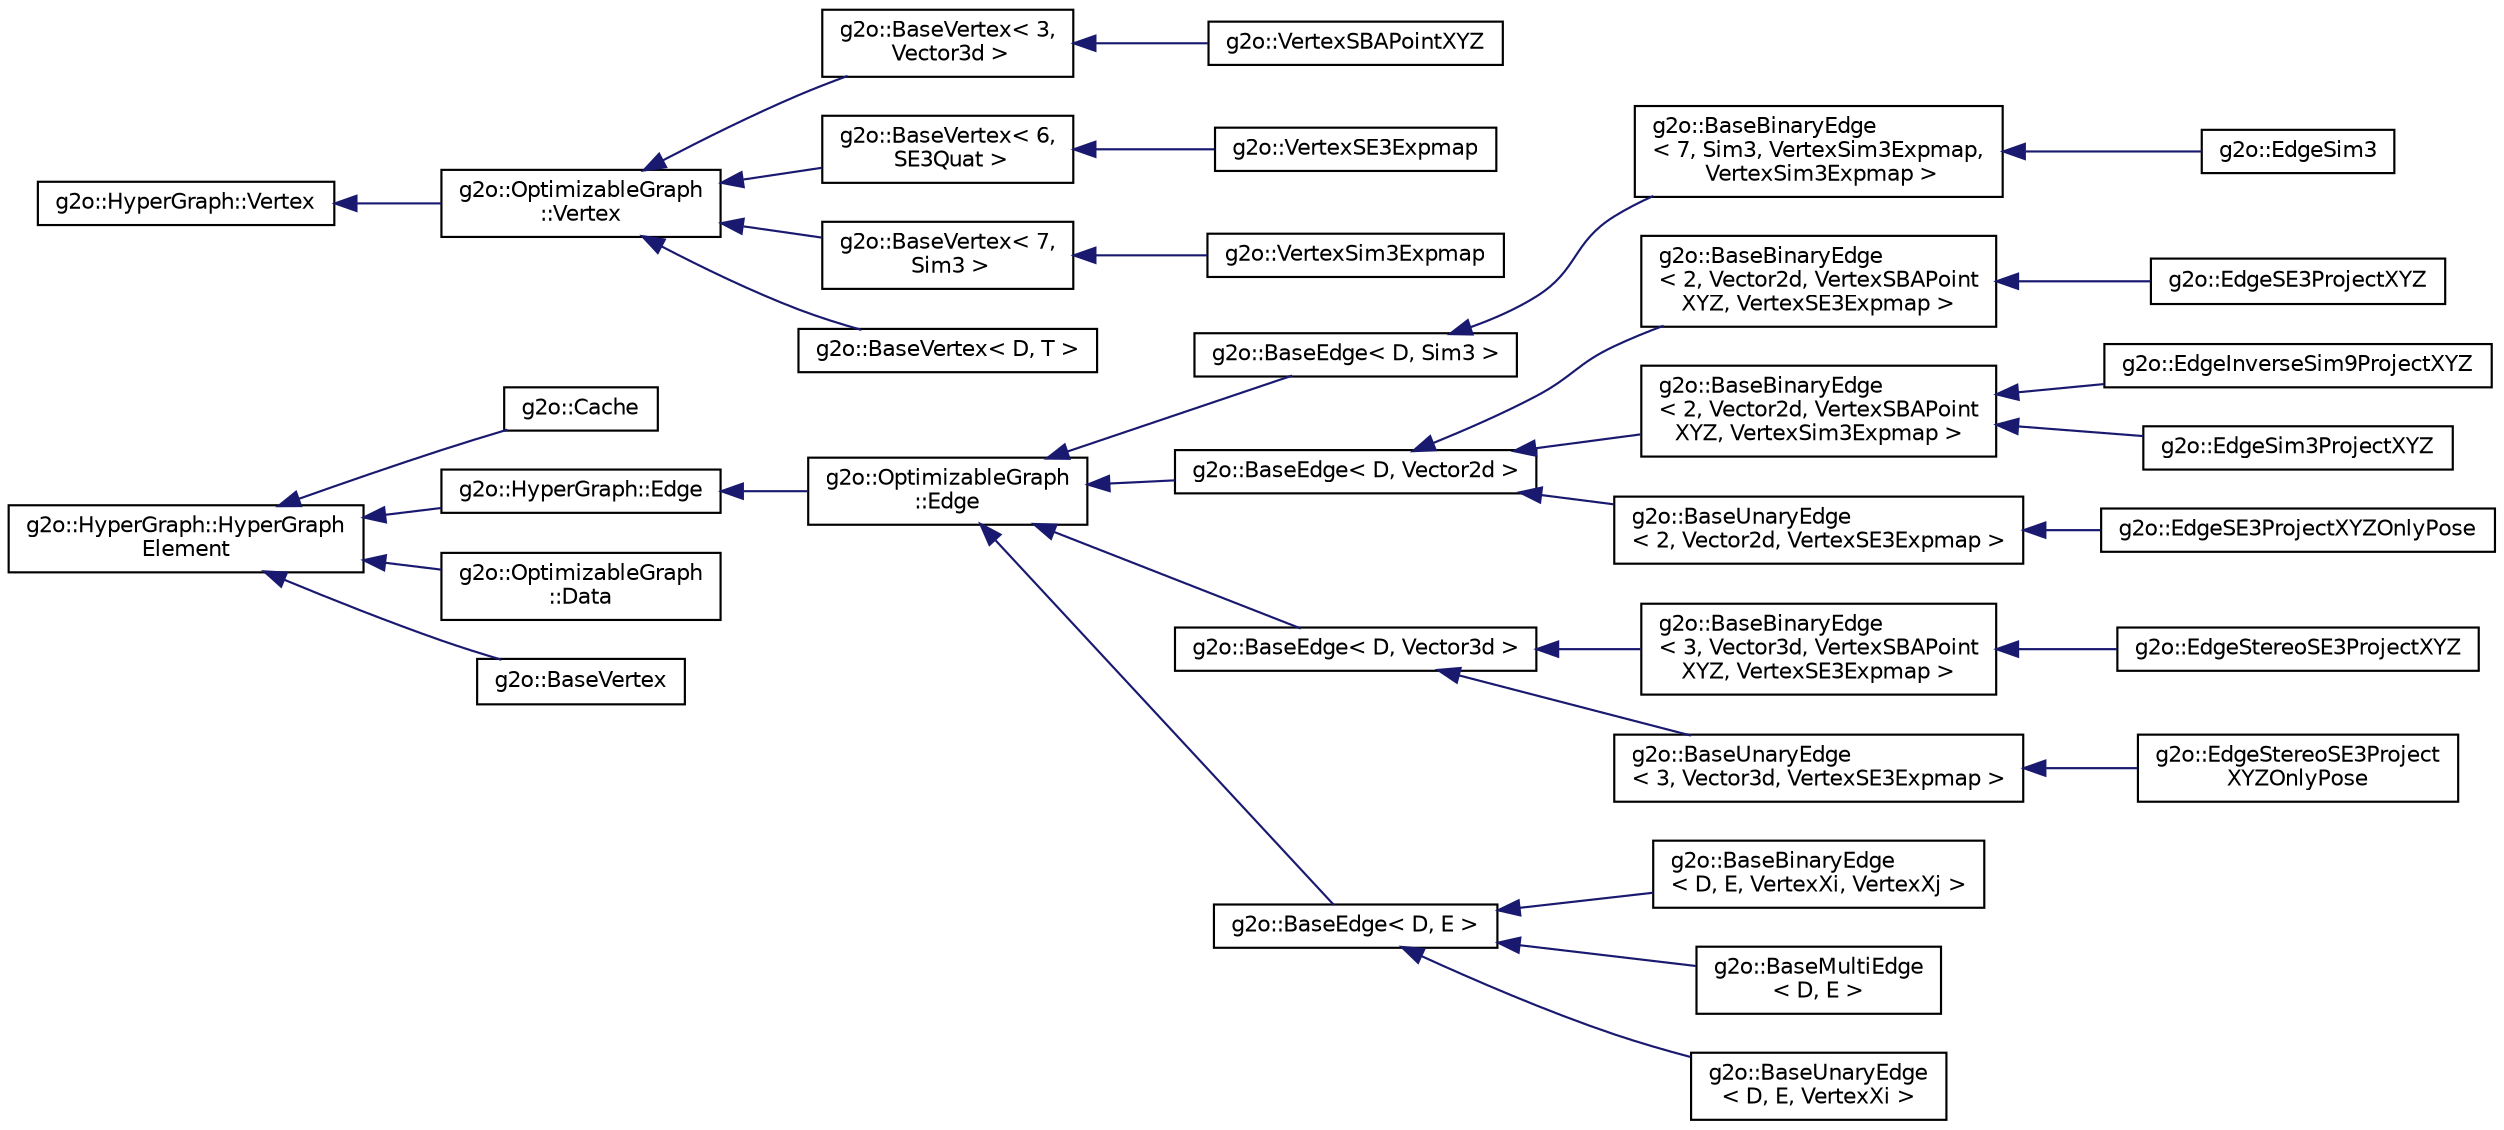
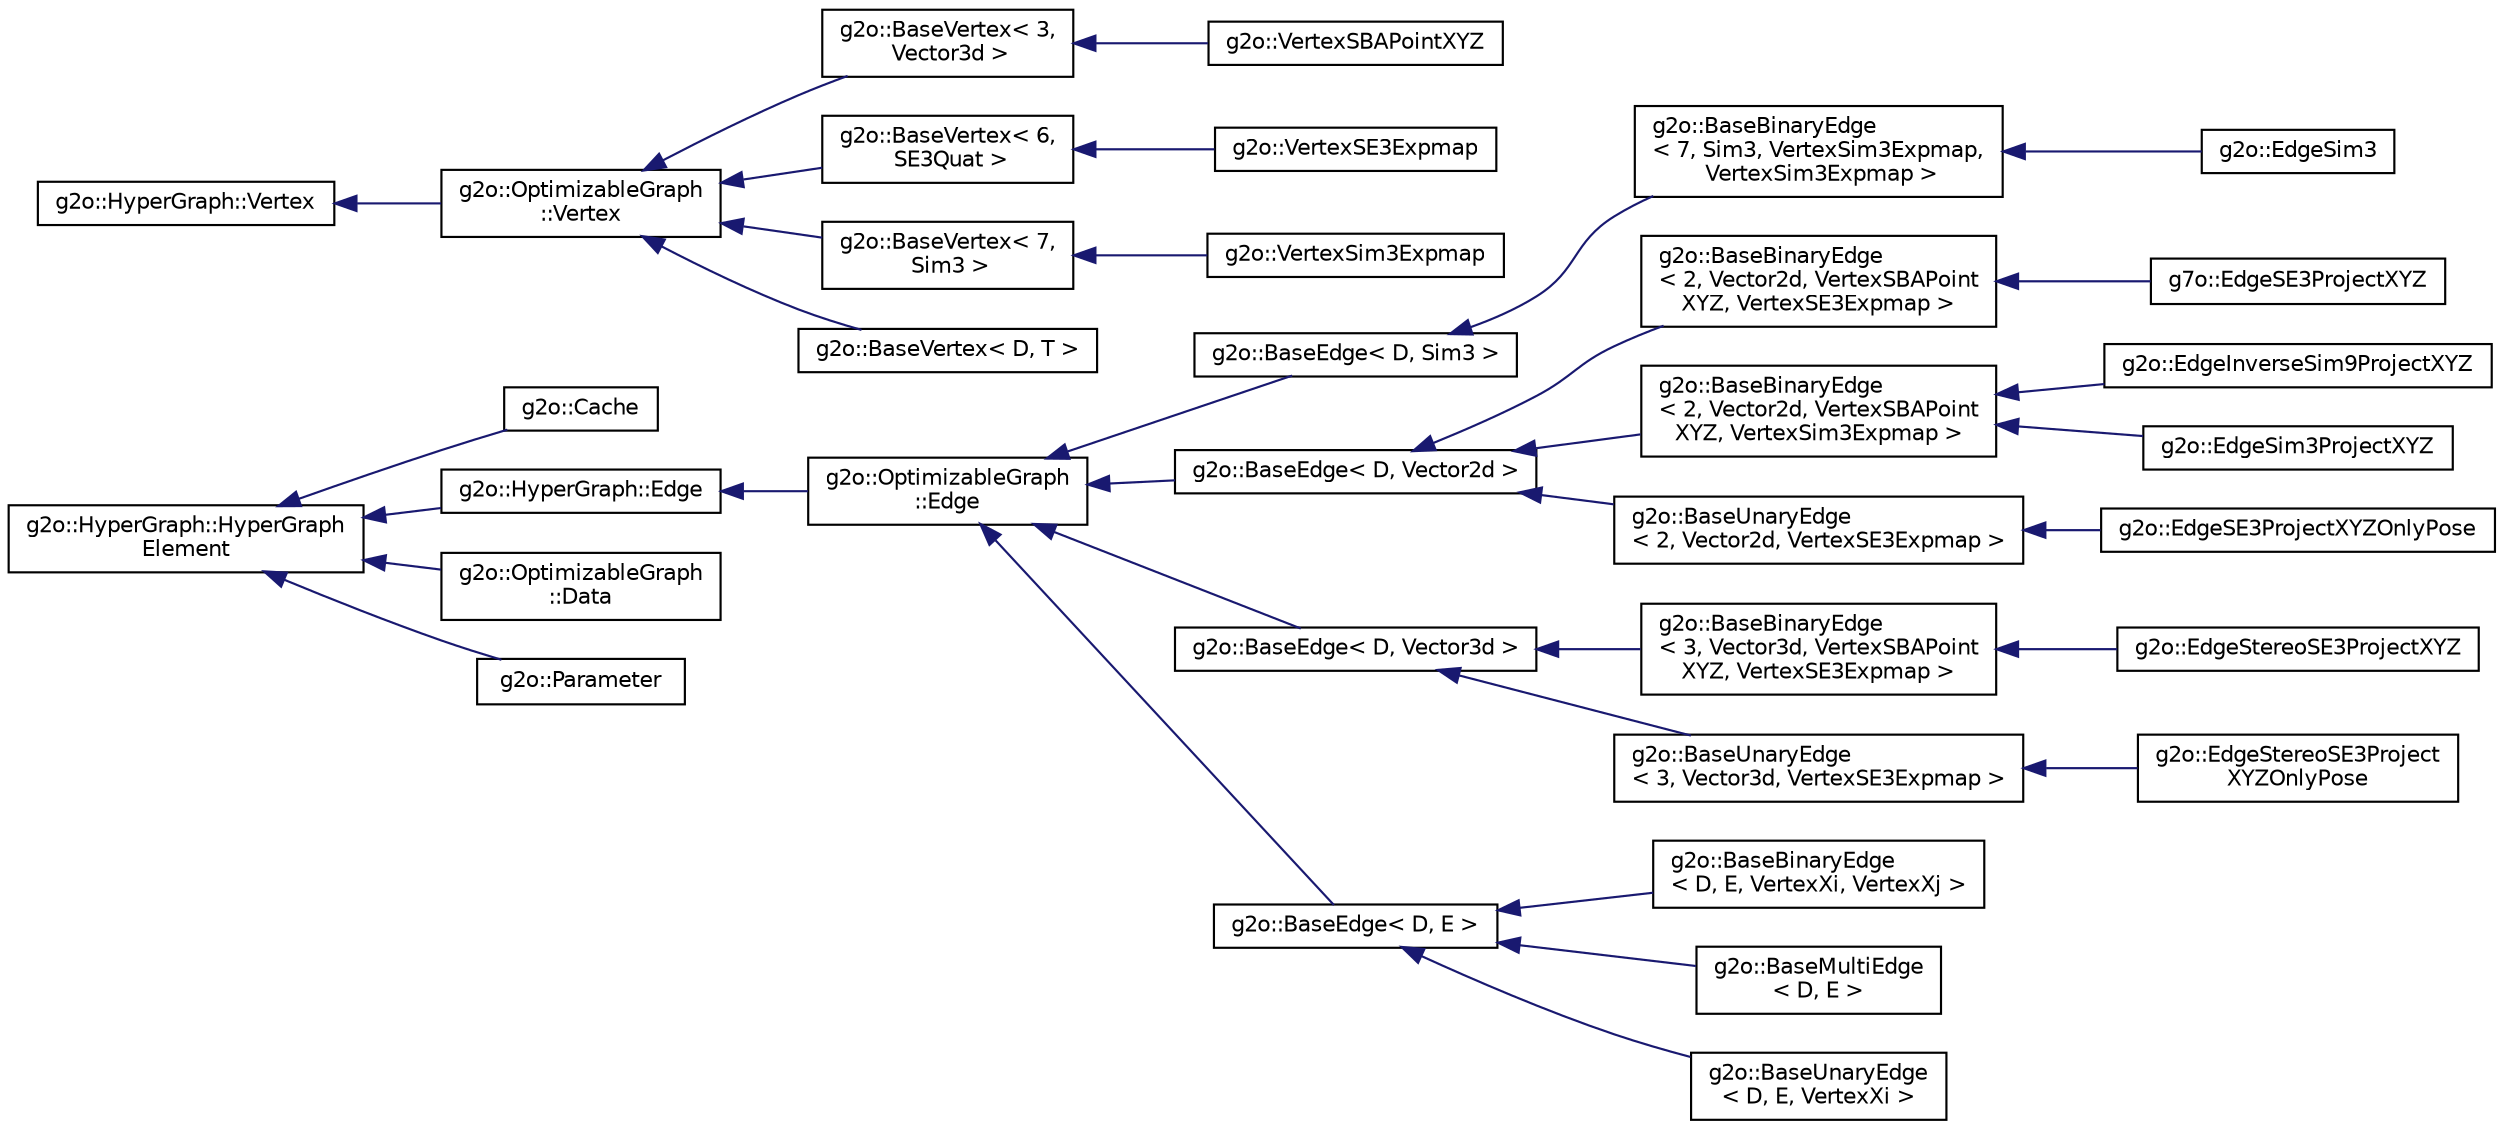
(2298, 281) -> (2298, 281)
(581, 682) -> (581, 682)
